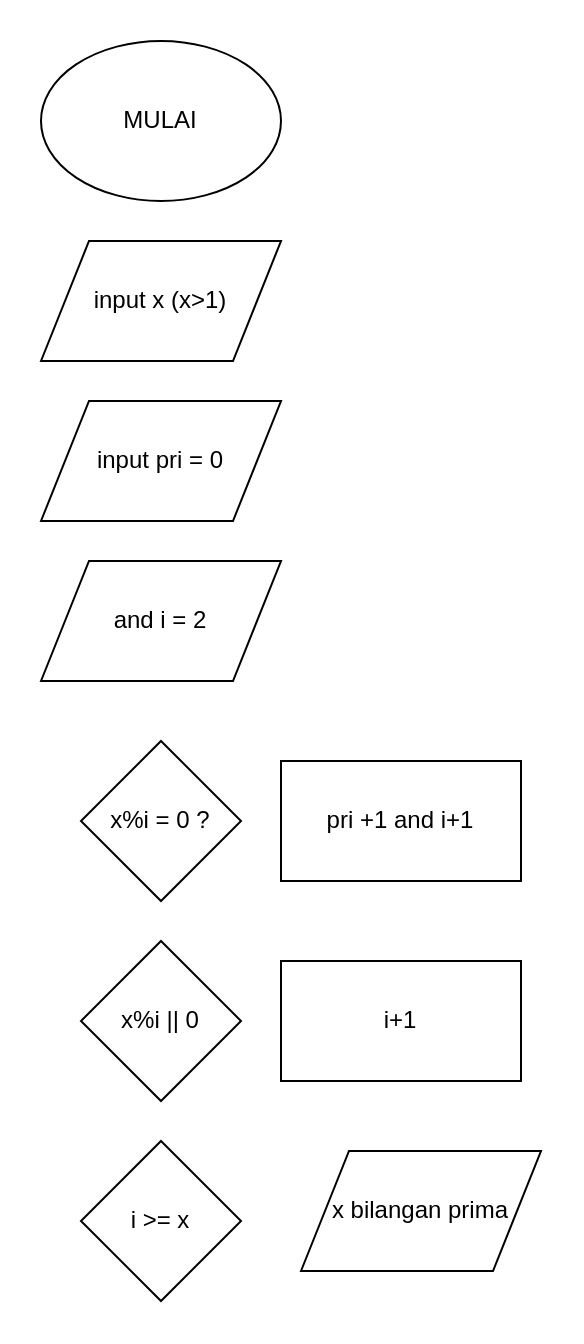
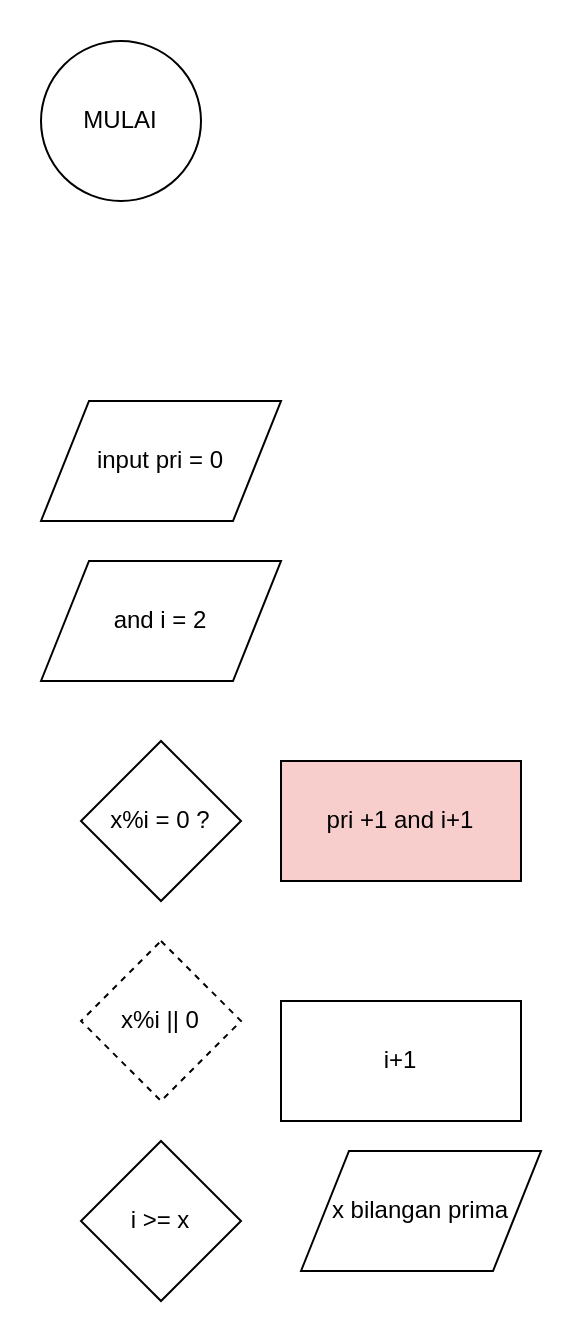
(161, 121) -> (121, 121)
(161, 301) -> none
(401, 821) -> (401, 821)
(161, 1021) -> (161, 1021)
(401, 1021) -> (401, 1061)
